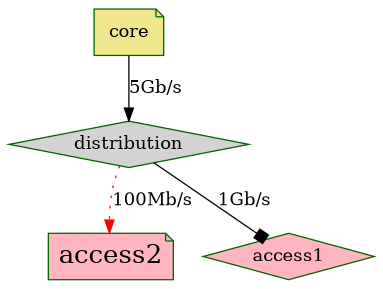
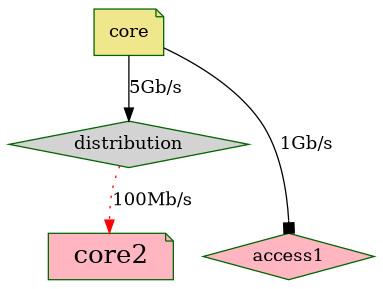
(204, 197) -> (255, 114)
(111, 256) -> (111, 256)
